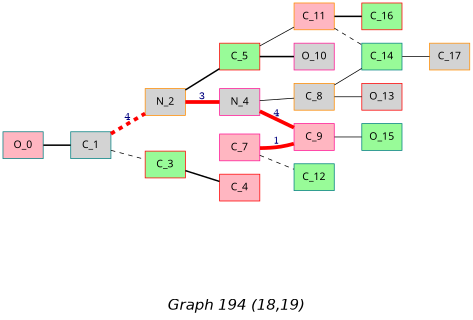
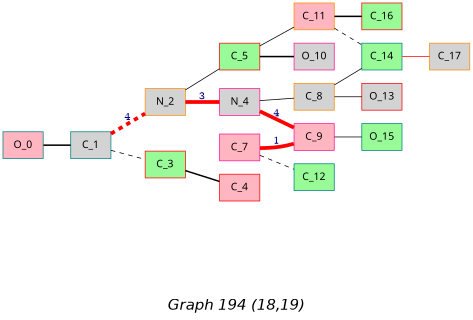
(416, 57) -> (416, 57)
(202, 79) -> (202, 79)
